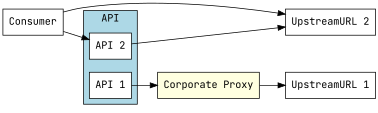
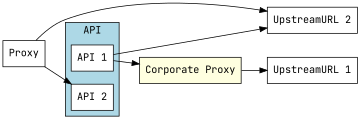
(33, 22) -> (24, 54)
(205, 36) -> (187, 42)
